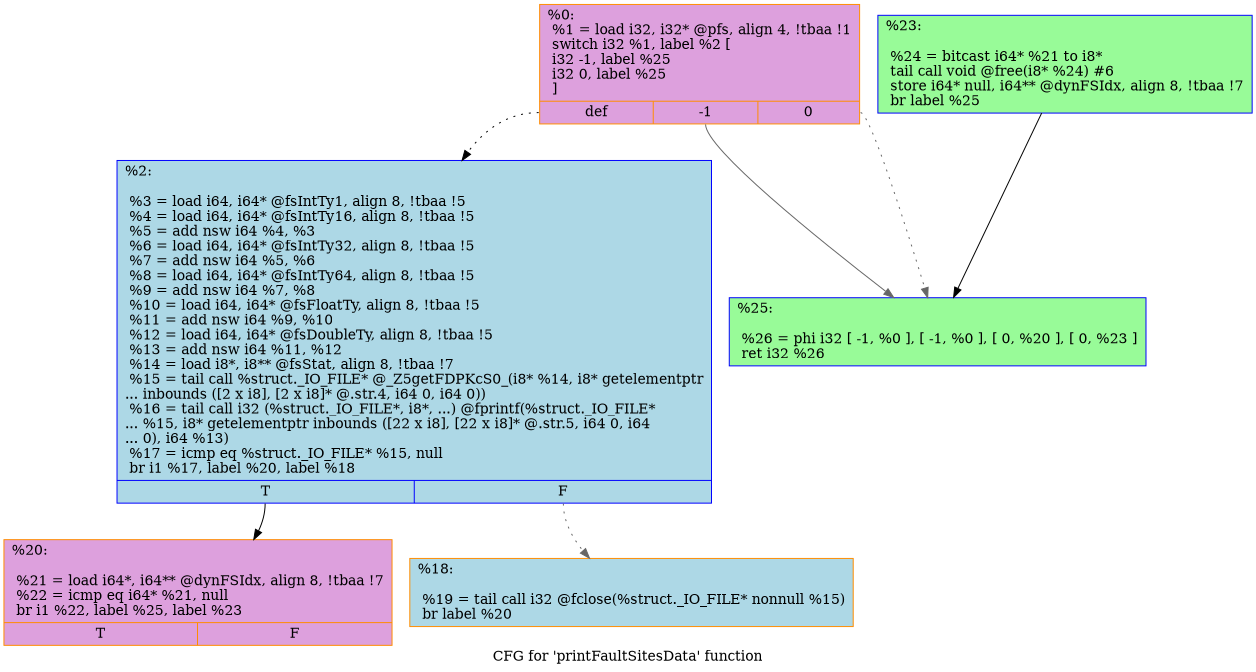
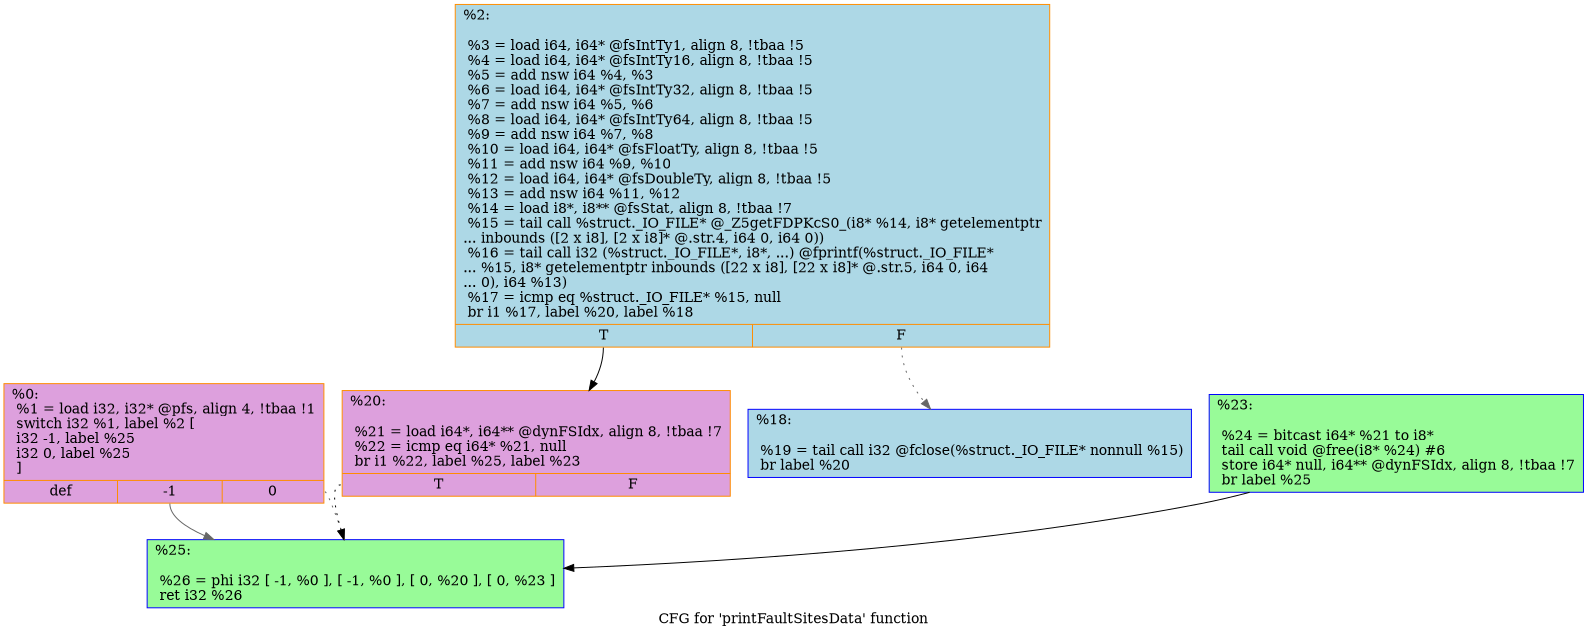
(498, 124) -> none
(414, 332) -> (752, 176)
none -> (335, 495)
(632, 592) -> (970, 443)
